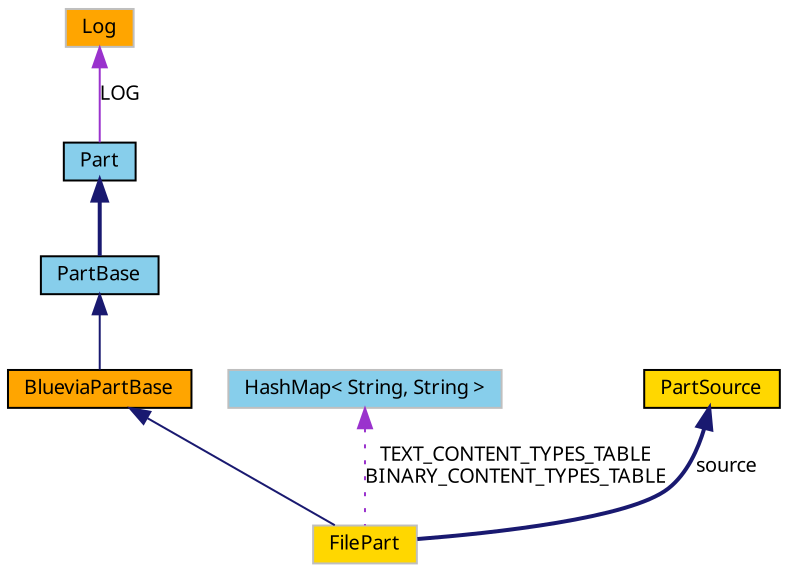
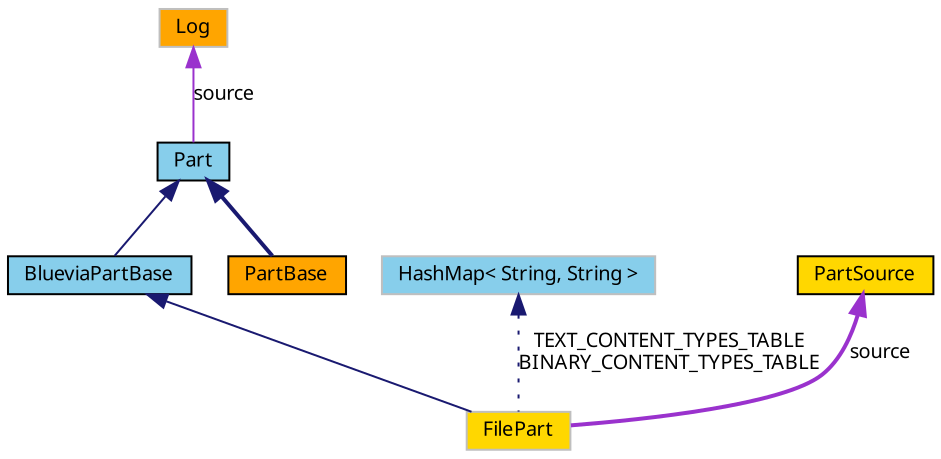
(121, 95) -> (224, 95)
(100, 275) -> (287, 275)
(100, 342) -> (140, 226)
(100, 389) -> (100, 275)
(365, 477) -> (519, 363)
(581, 518) -> (734, 405)
